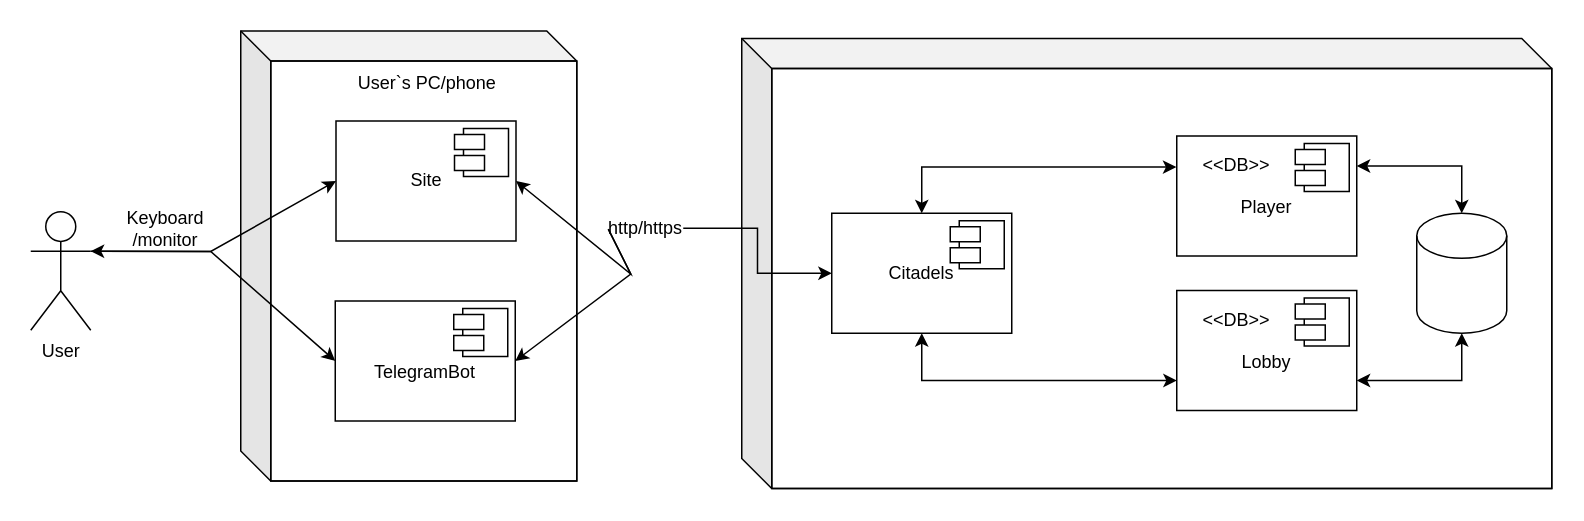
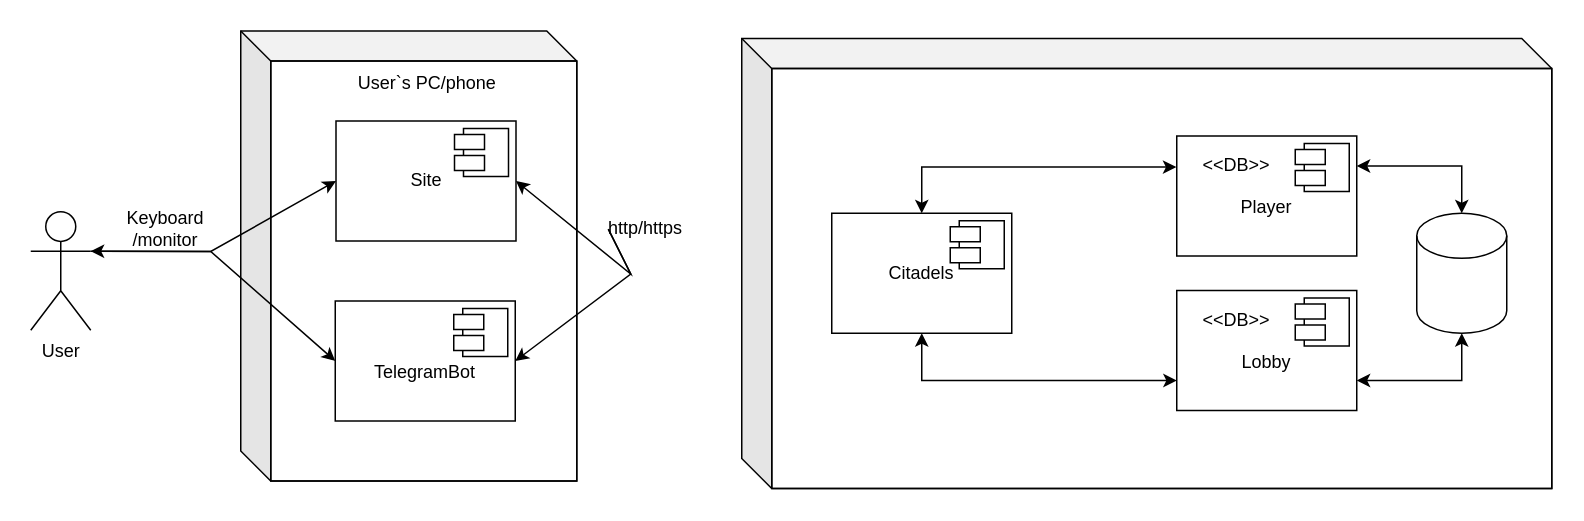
(758, 245) -> none
